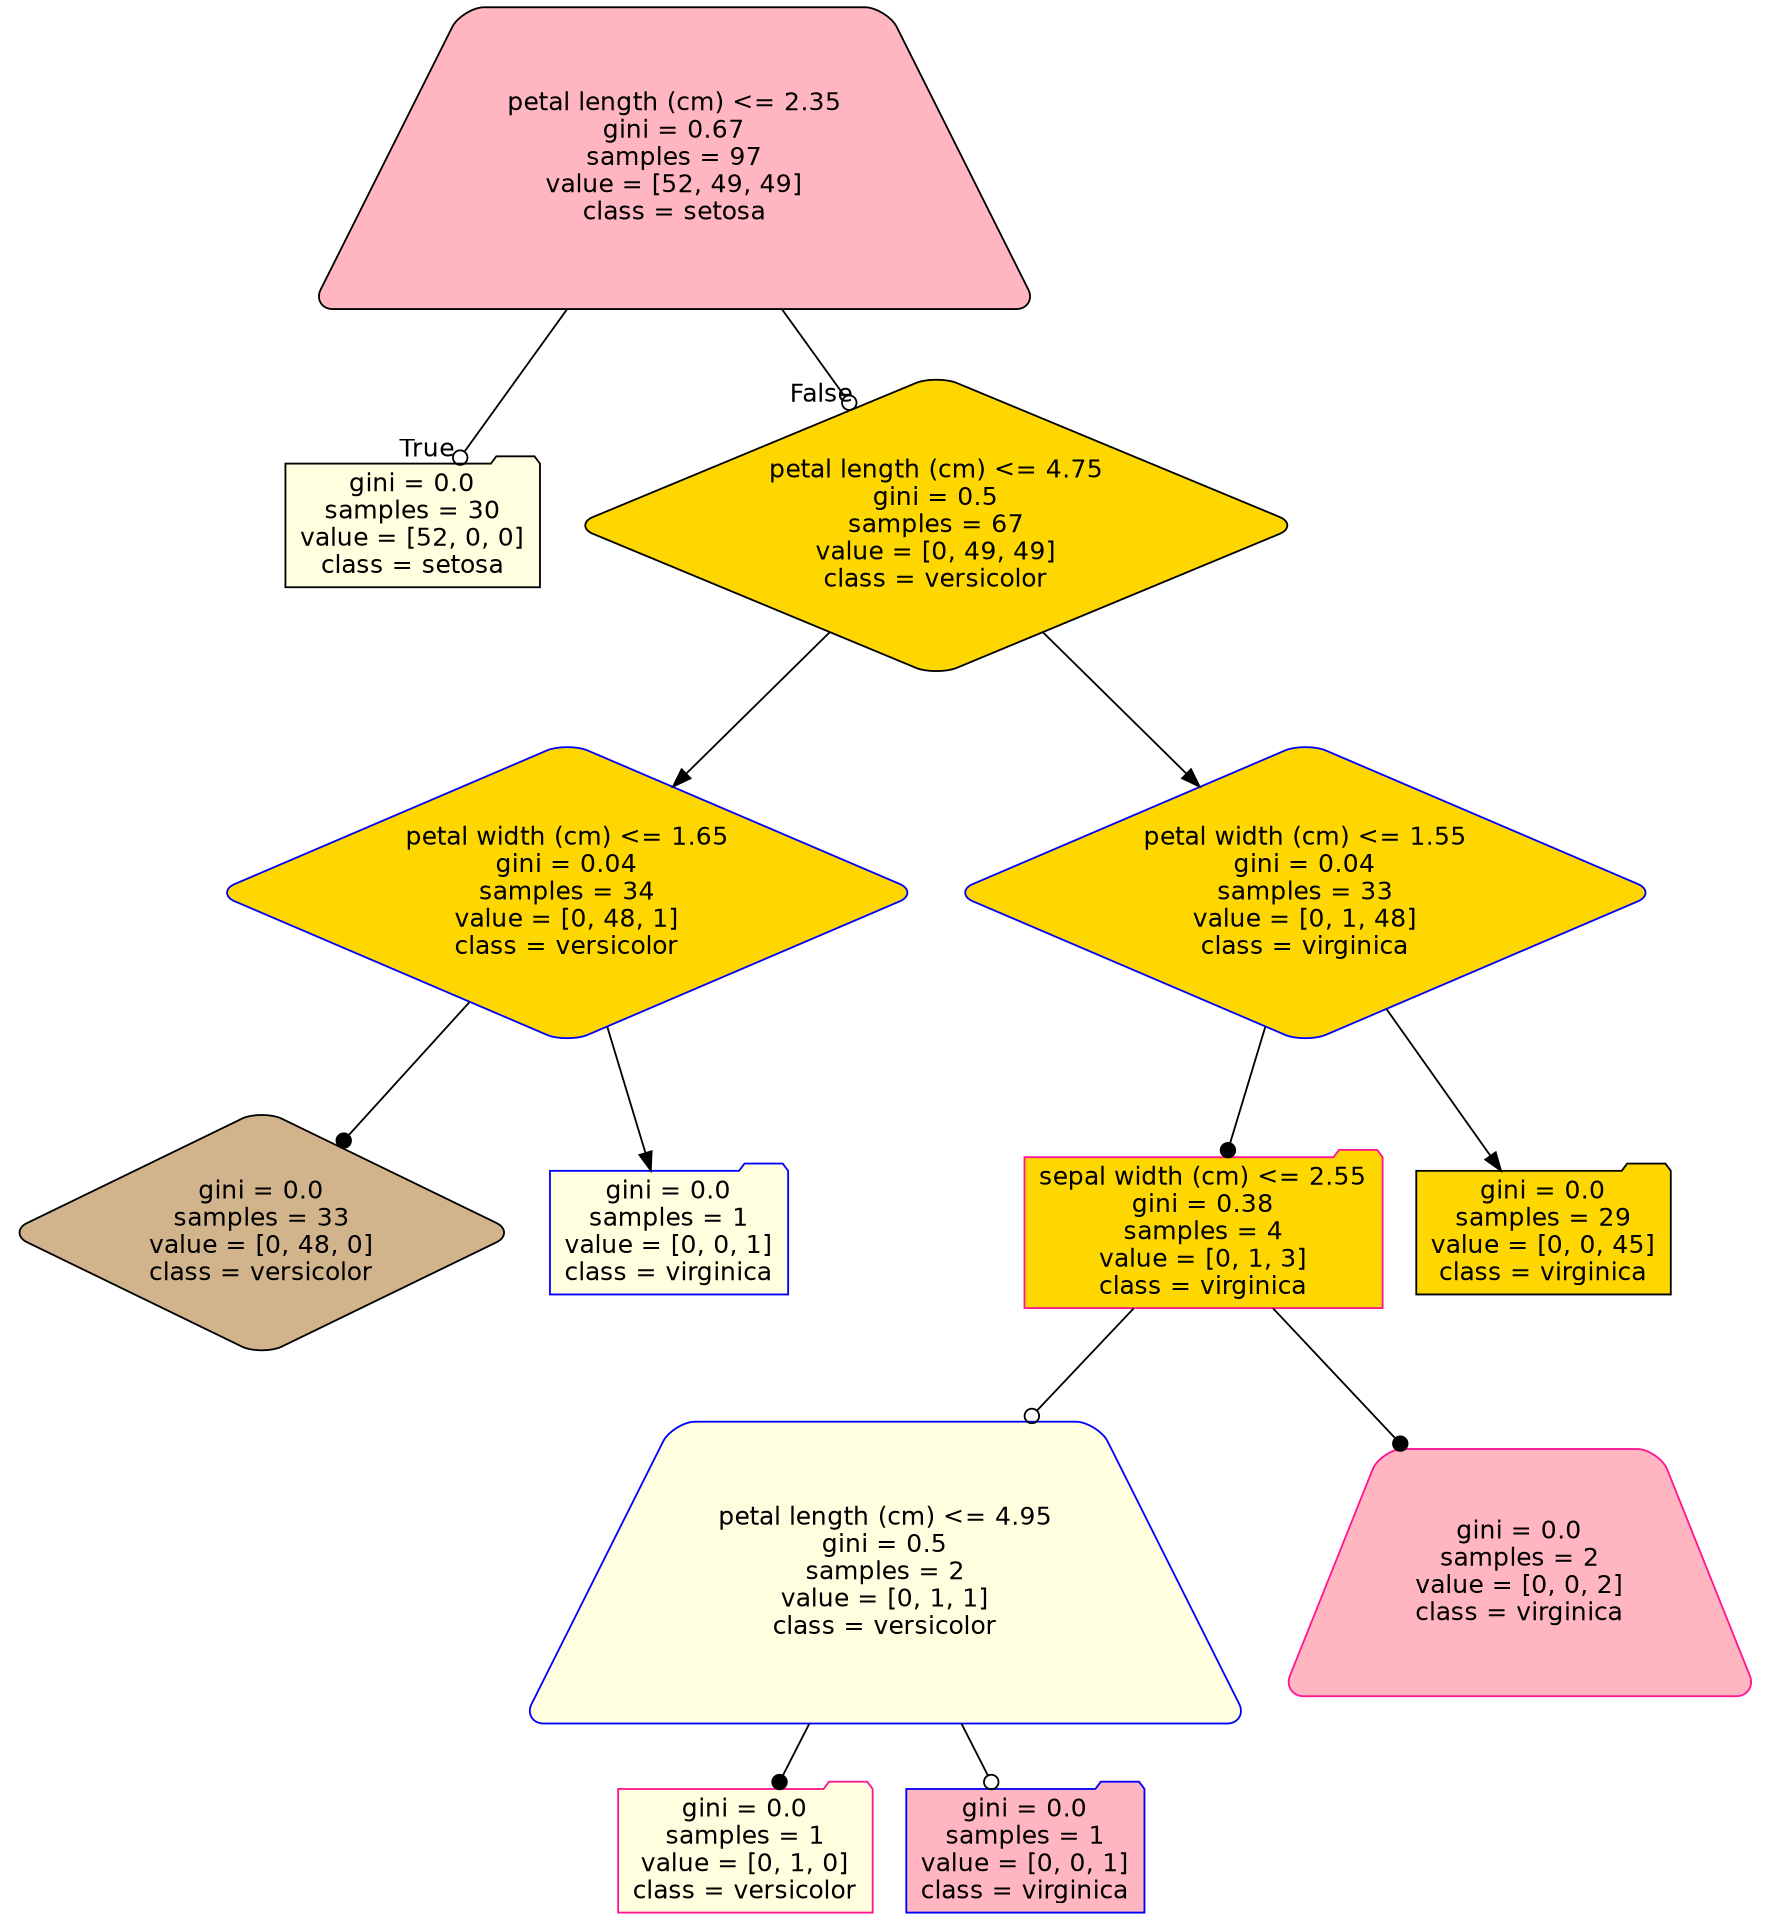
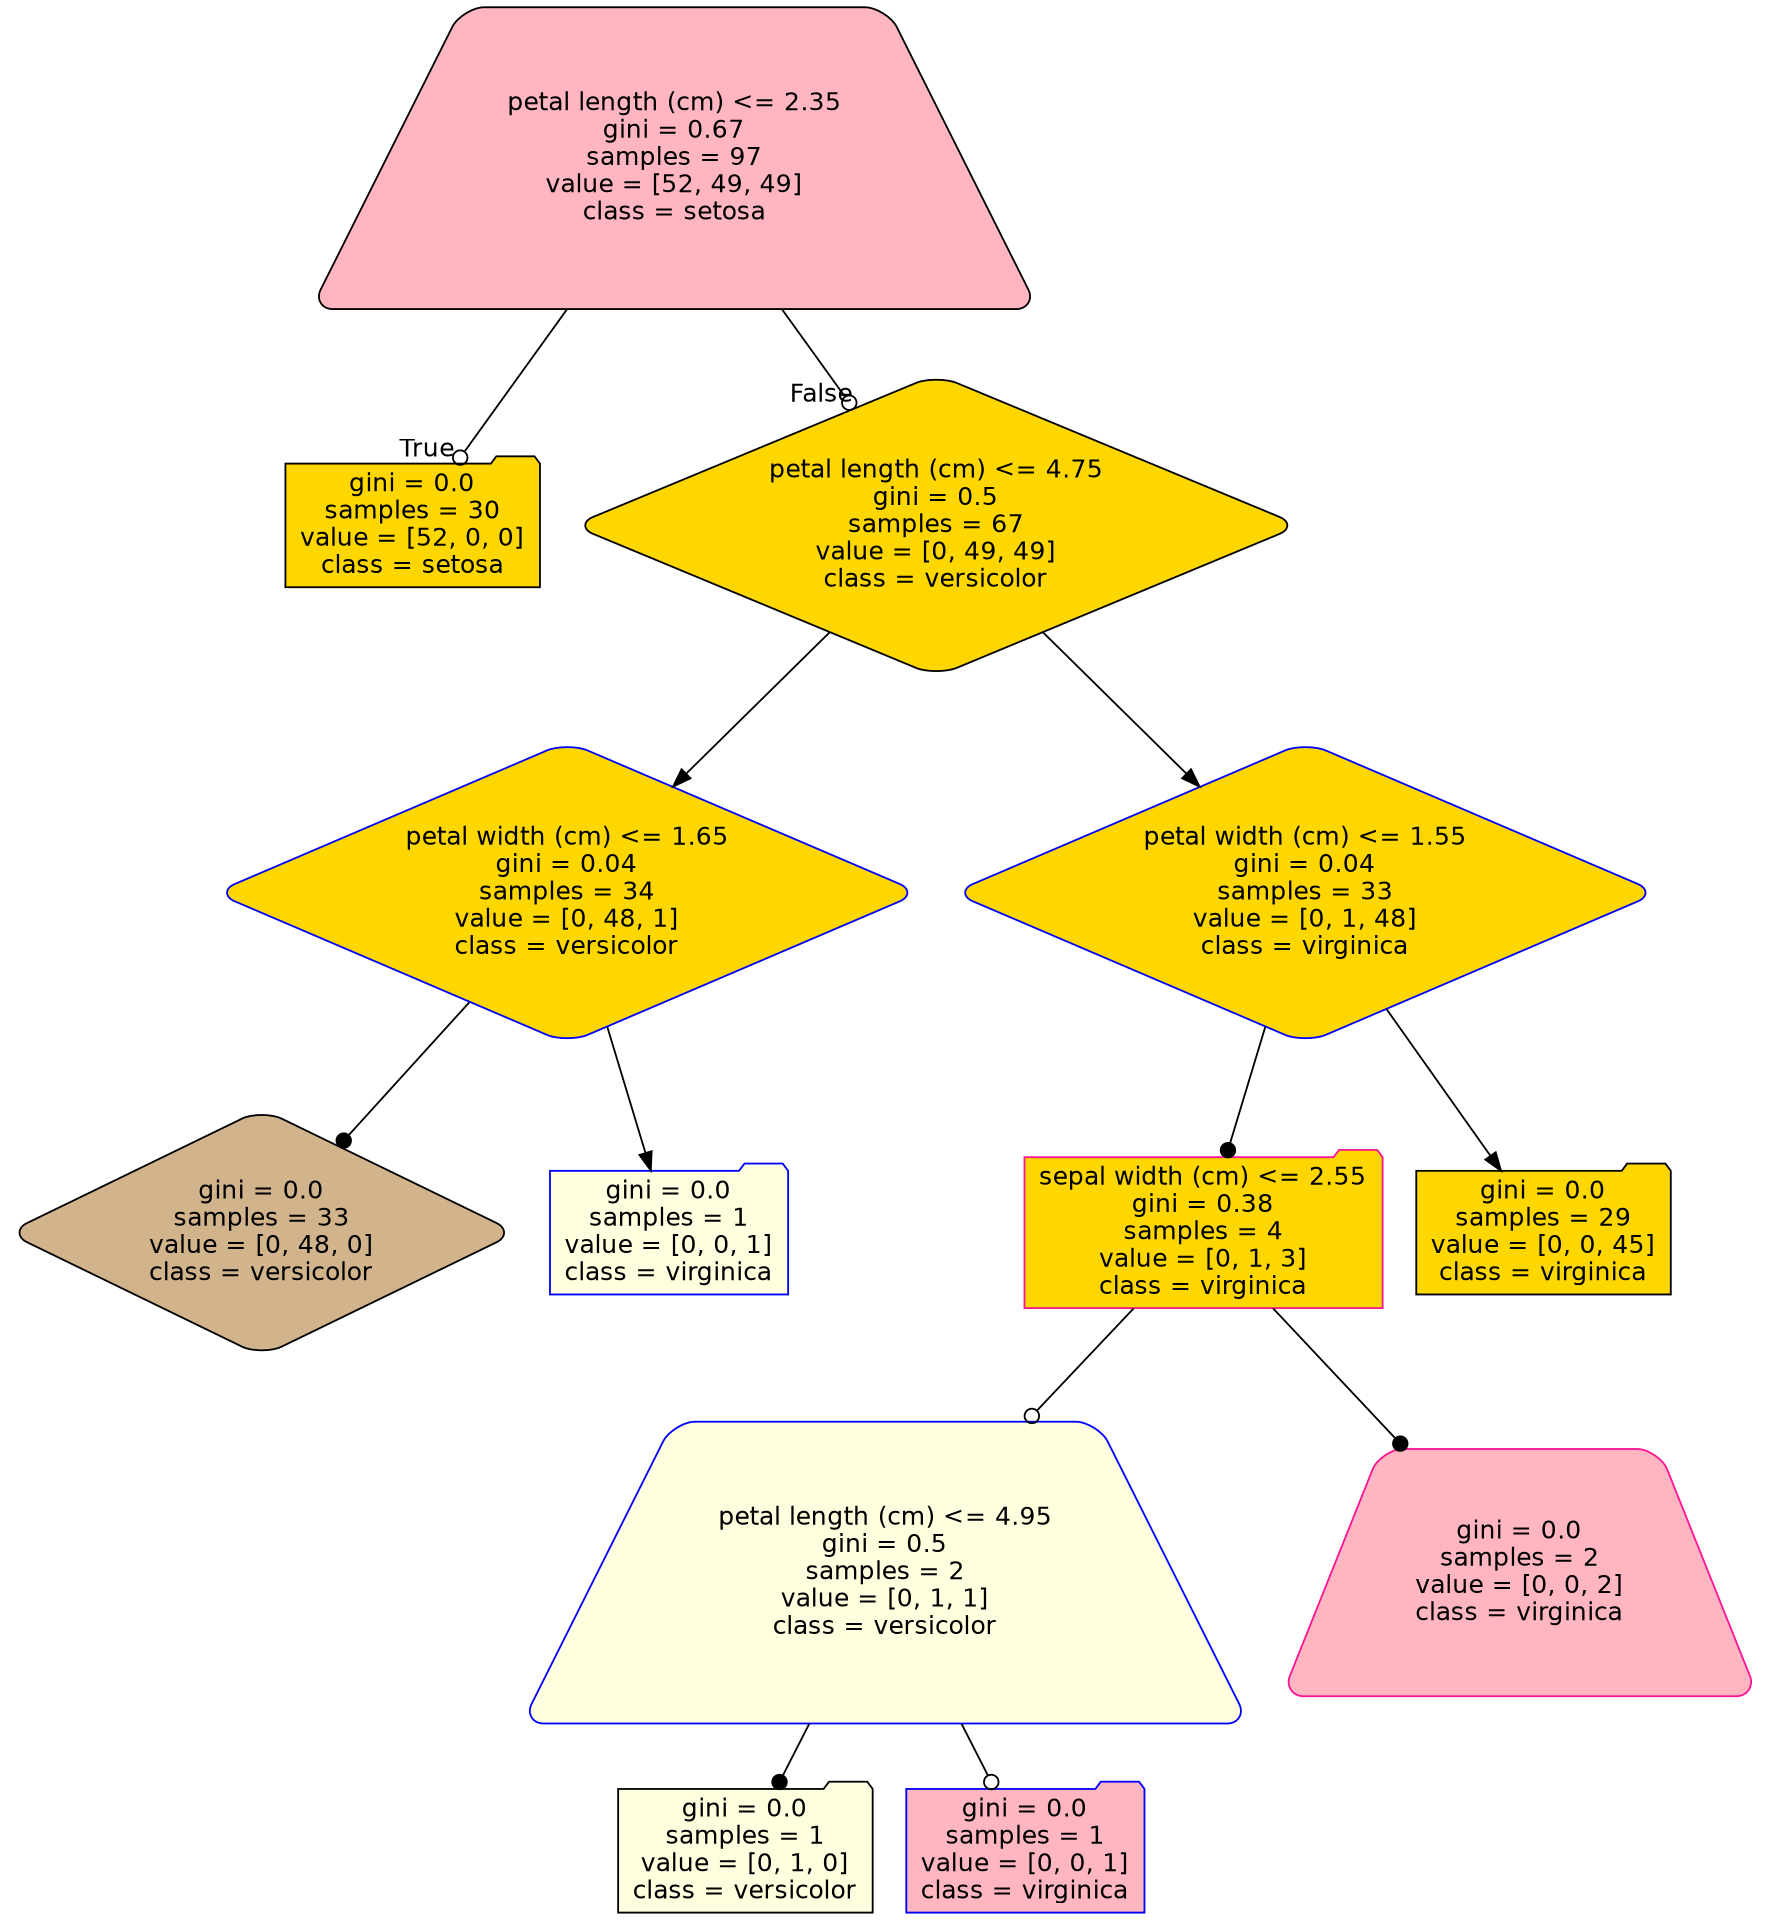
(413, 525) -> (413, 525)
(745, 1851) -> (745, 1851)
